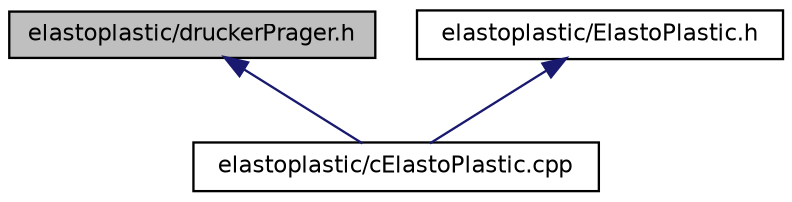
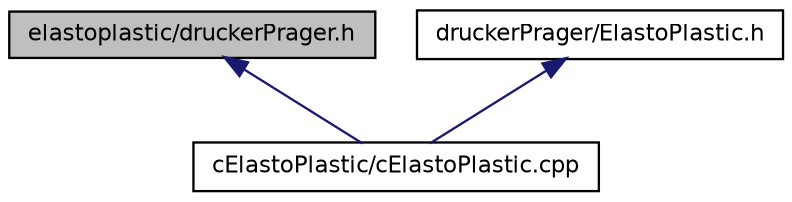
(600, 35) -> (600, 35)
(396, 167) -> (396, 167)
